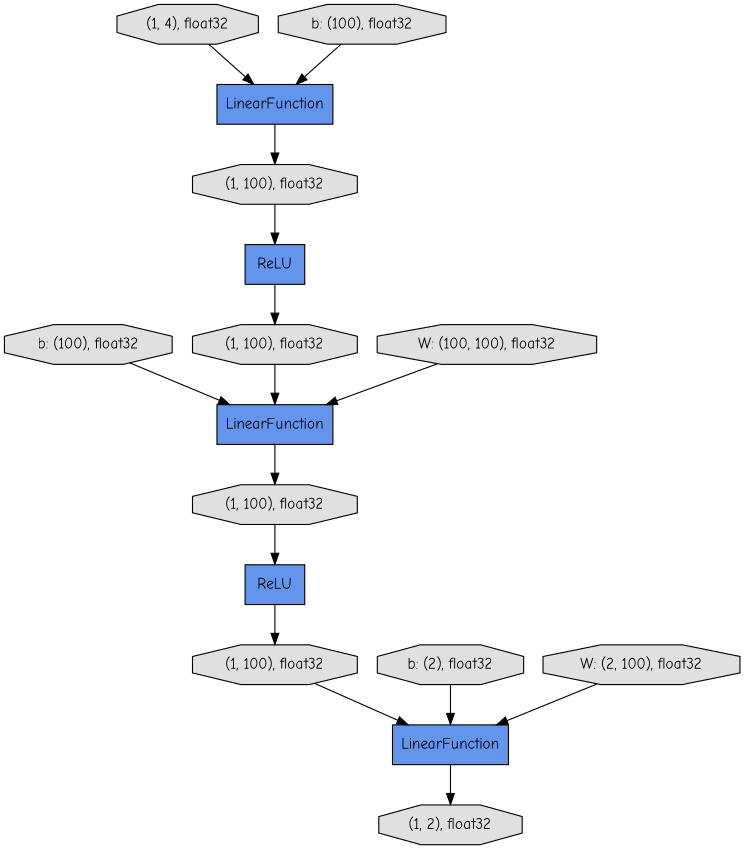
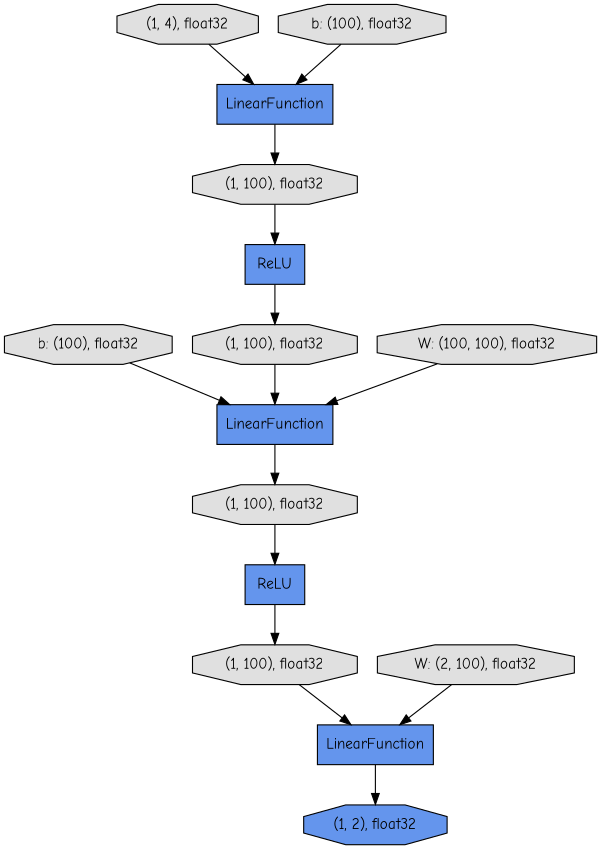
(450, 665) -> none
(450, 825) -> (375, 825)
